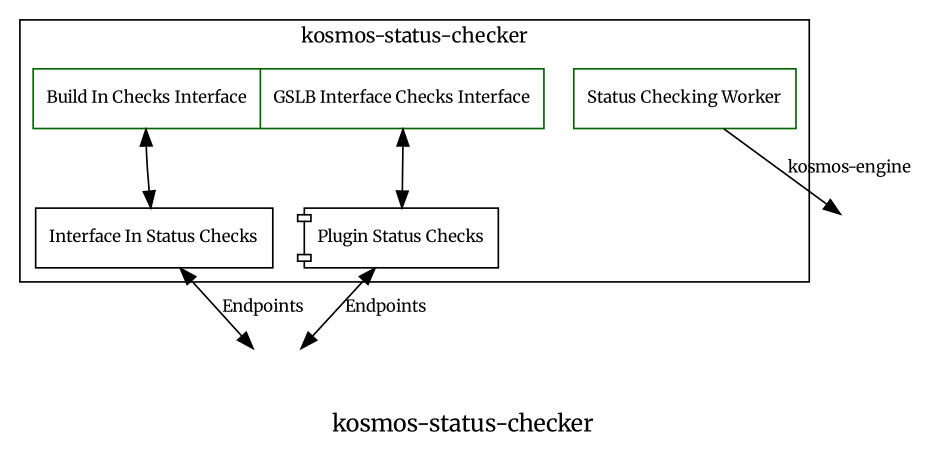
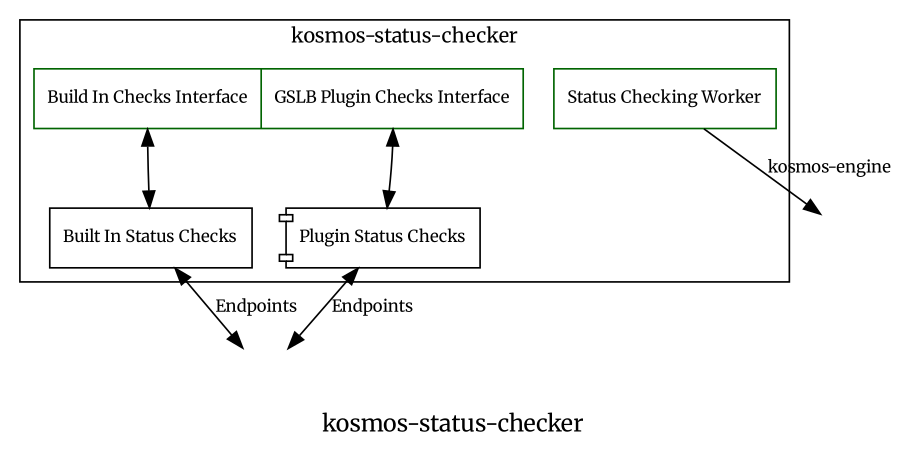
(402, 98) -> (392, 98)
(154, 238) -> (151, 238)
